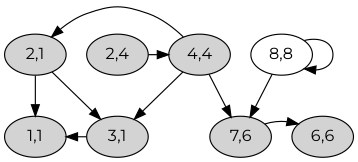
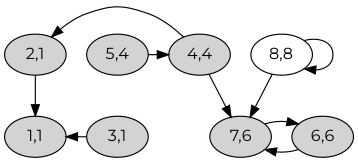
(117, 55) -> (117, 55)
(72, 92) -> none
(163, 92) -> none
none -> (288, 152)
